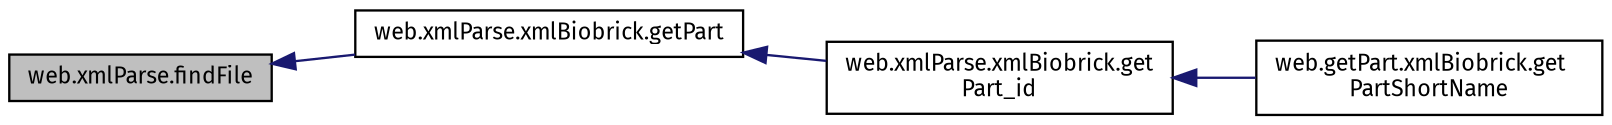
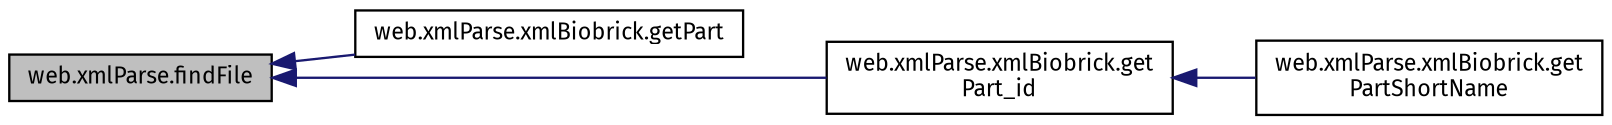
(796, 58) -> (561, 78)
(1429, 78) -> (1429, 78)
